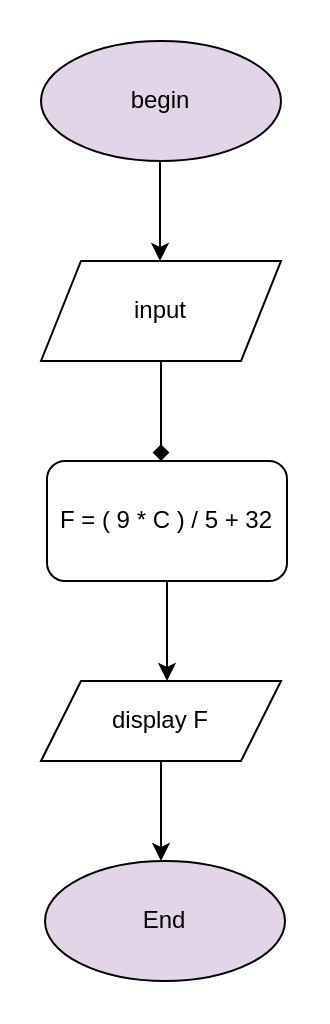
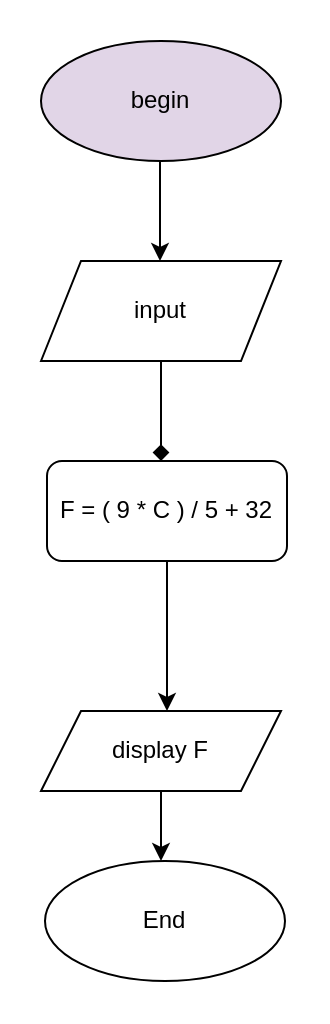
(167, 521) -> (167, 511)
(161, 721) -> (161, 751)
(165, 921) -> (165, 921)
